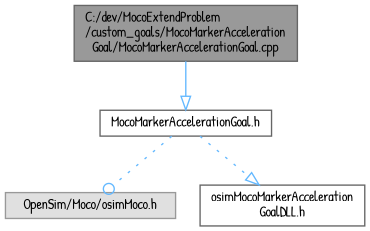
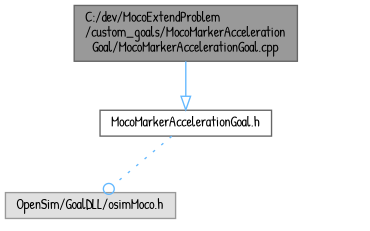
(91, 206) -> (91, 206)
(282, 206) -> none
